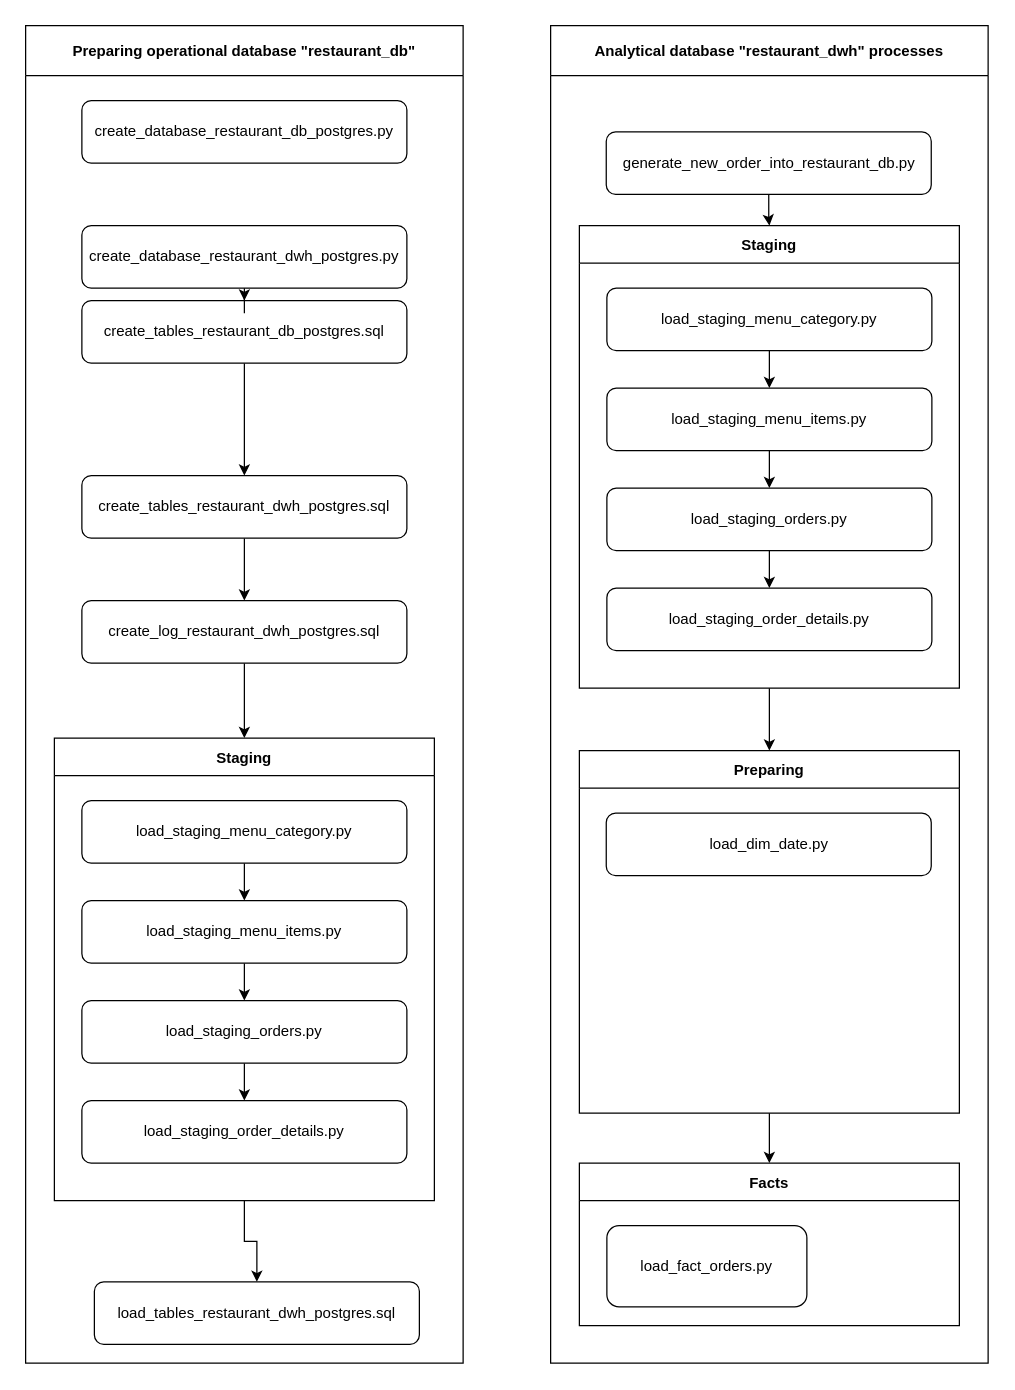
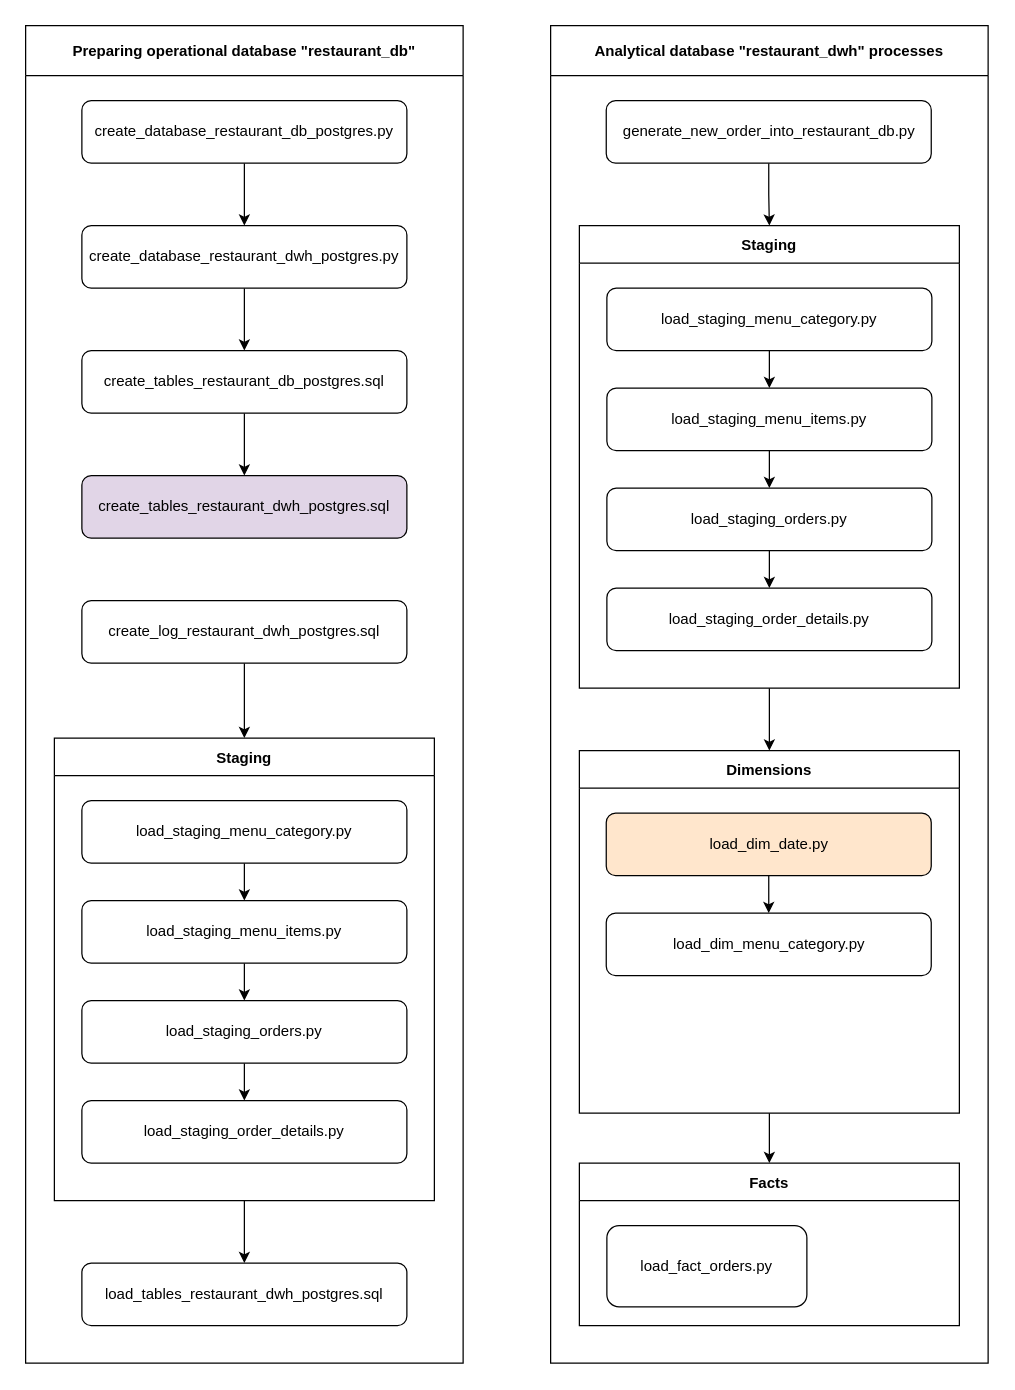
(769, 163) -> (769, 132)
none -> (244, 190)
(244, 332) -> (244, 382)
(244, 507) -> (244, 507)
(244, 565) -> none
(769, 770) -> (769, 770)
(769, 844) -> (769, 844)
none -> (769, 899)
none -> (769, 944)
(257, 1313) -> (244, 1294)
